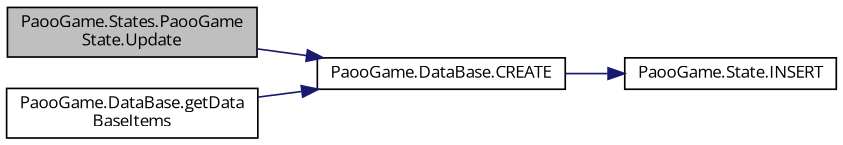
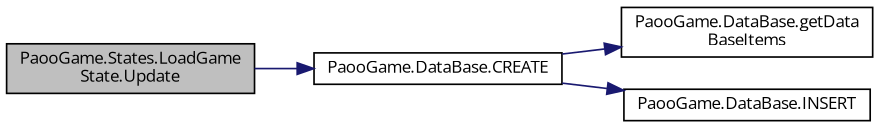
(132, 32) -> (131, 69)
(731, 74) -> (747, 105)
(280, 94) -> (583, 51)
